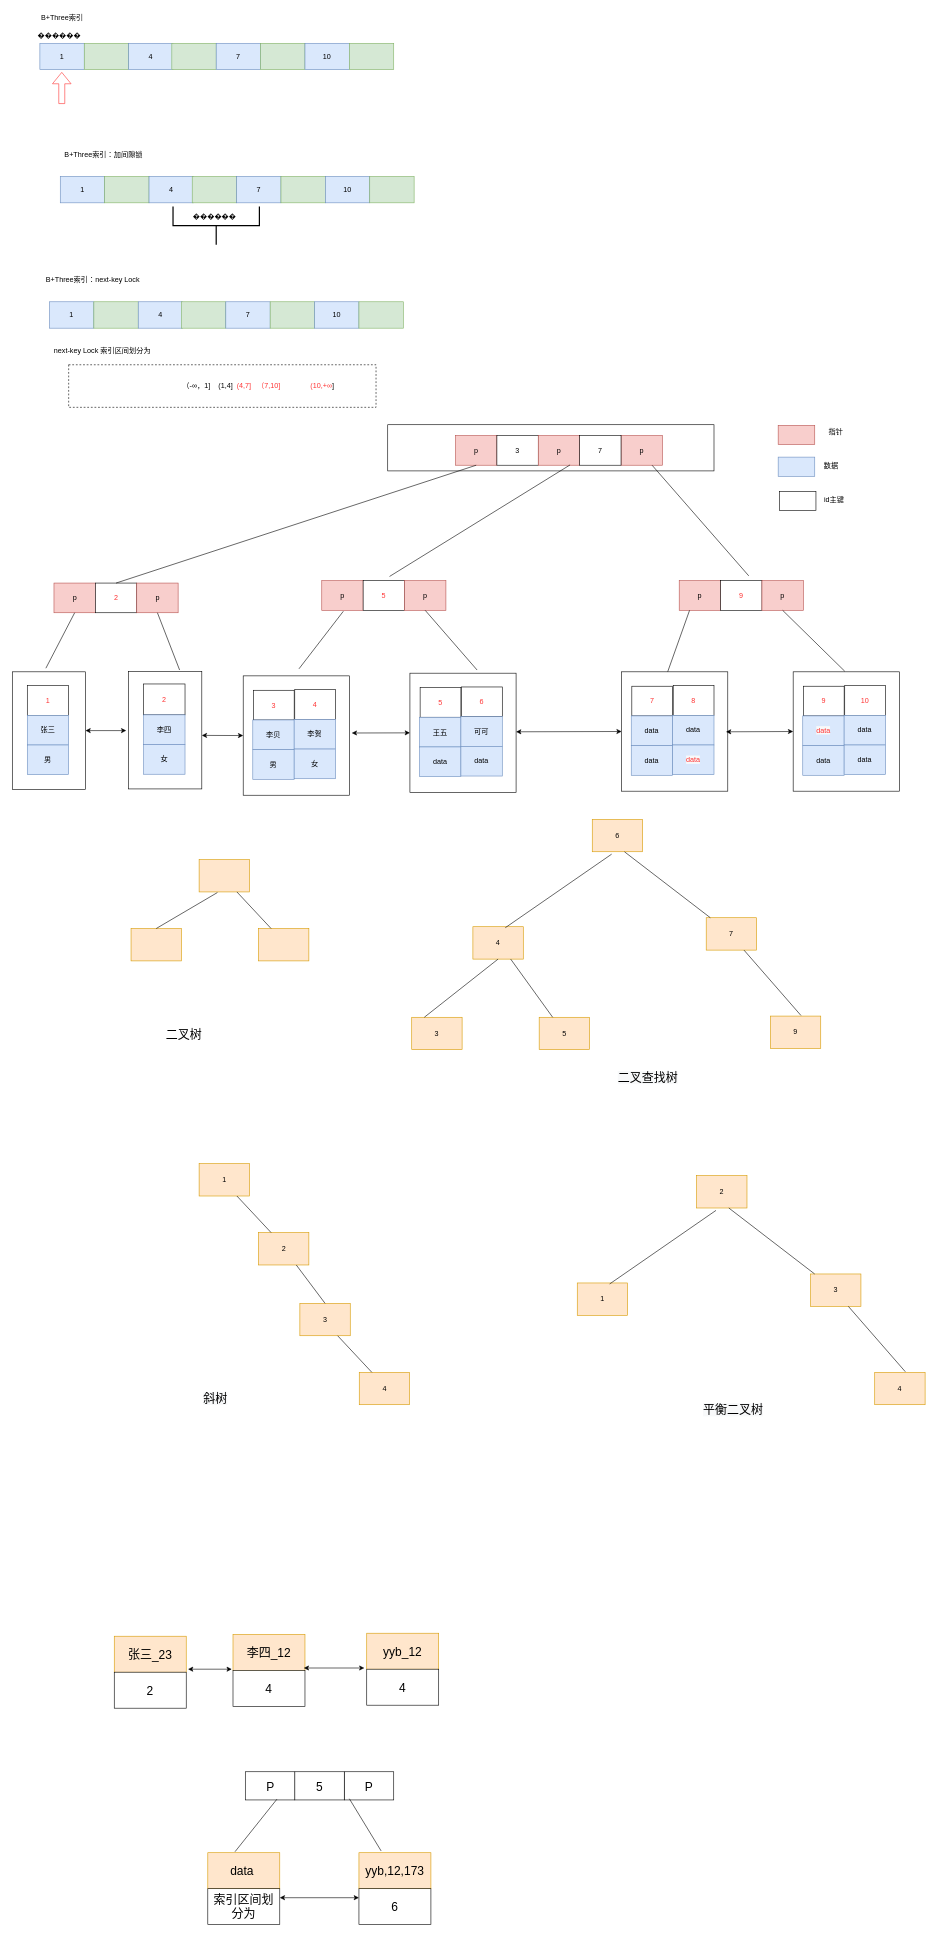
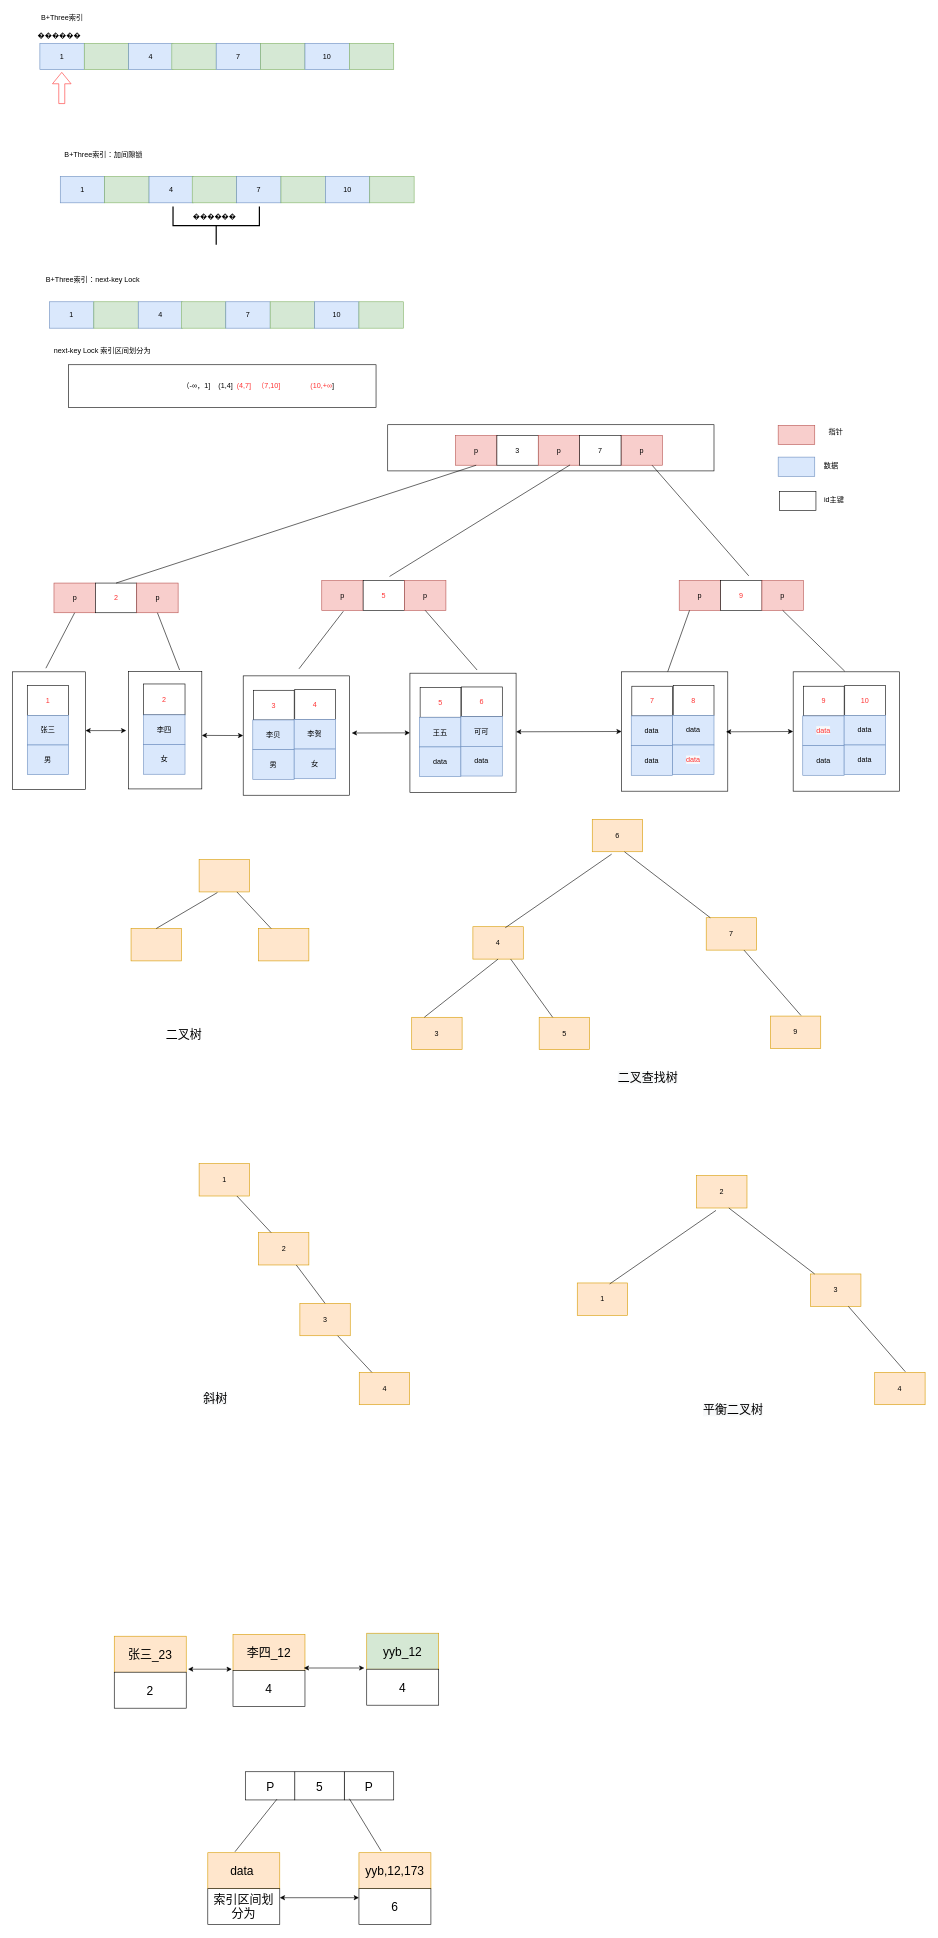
(222, 386) -> (222, 386)
(403, 1652) -> (403, 1652)
